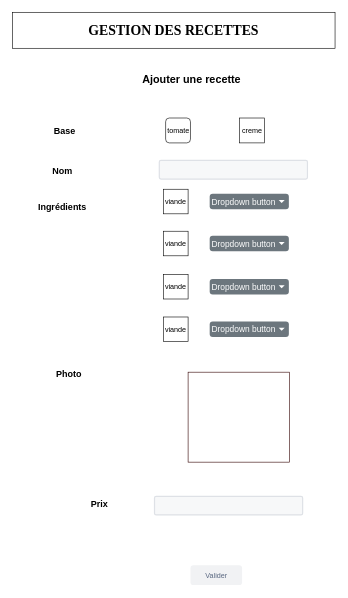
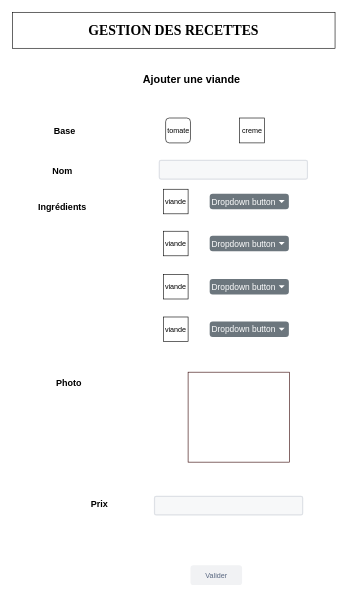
(192, 80) -> (192, 80)
(69, 373) -> (69, 382)
